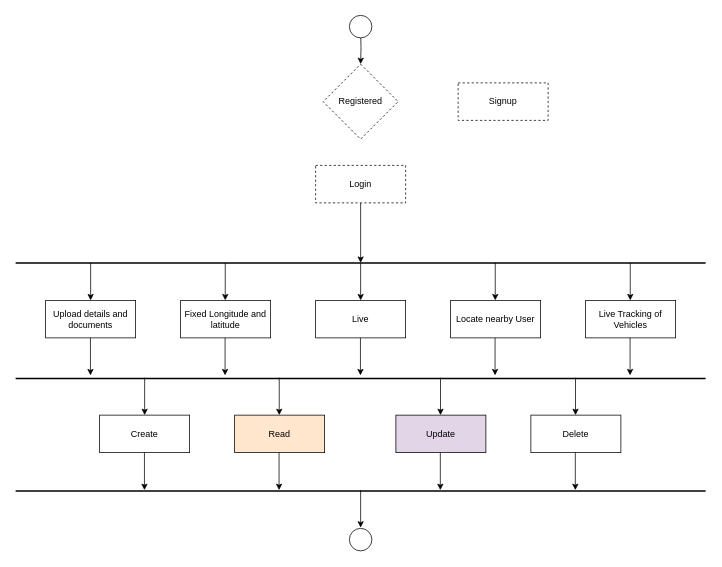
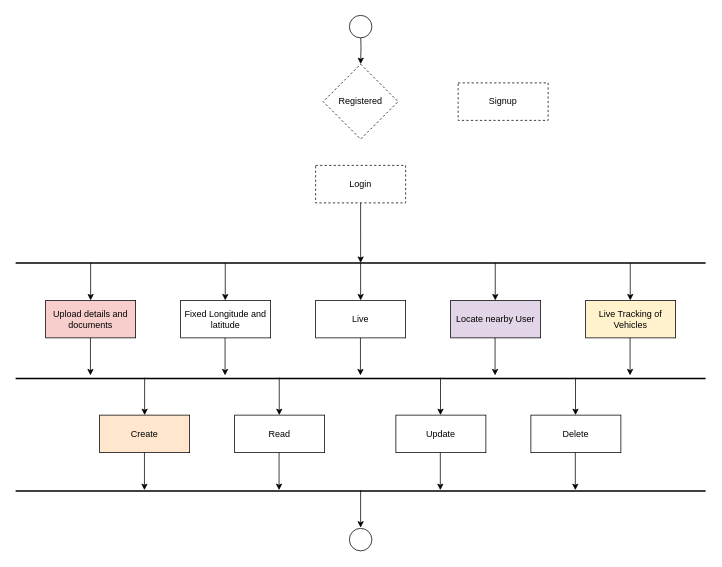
(90, 319) -> (90, 319)
(495, 319) -> (495, 319)
(630, 319) -> (630, 319)
(144, 434) -> (144, 434)
(279, 434) -> (279, 434)
(441, 434) -> (441, 434)
